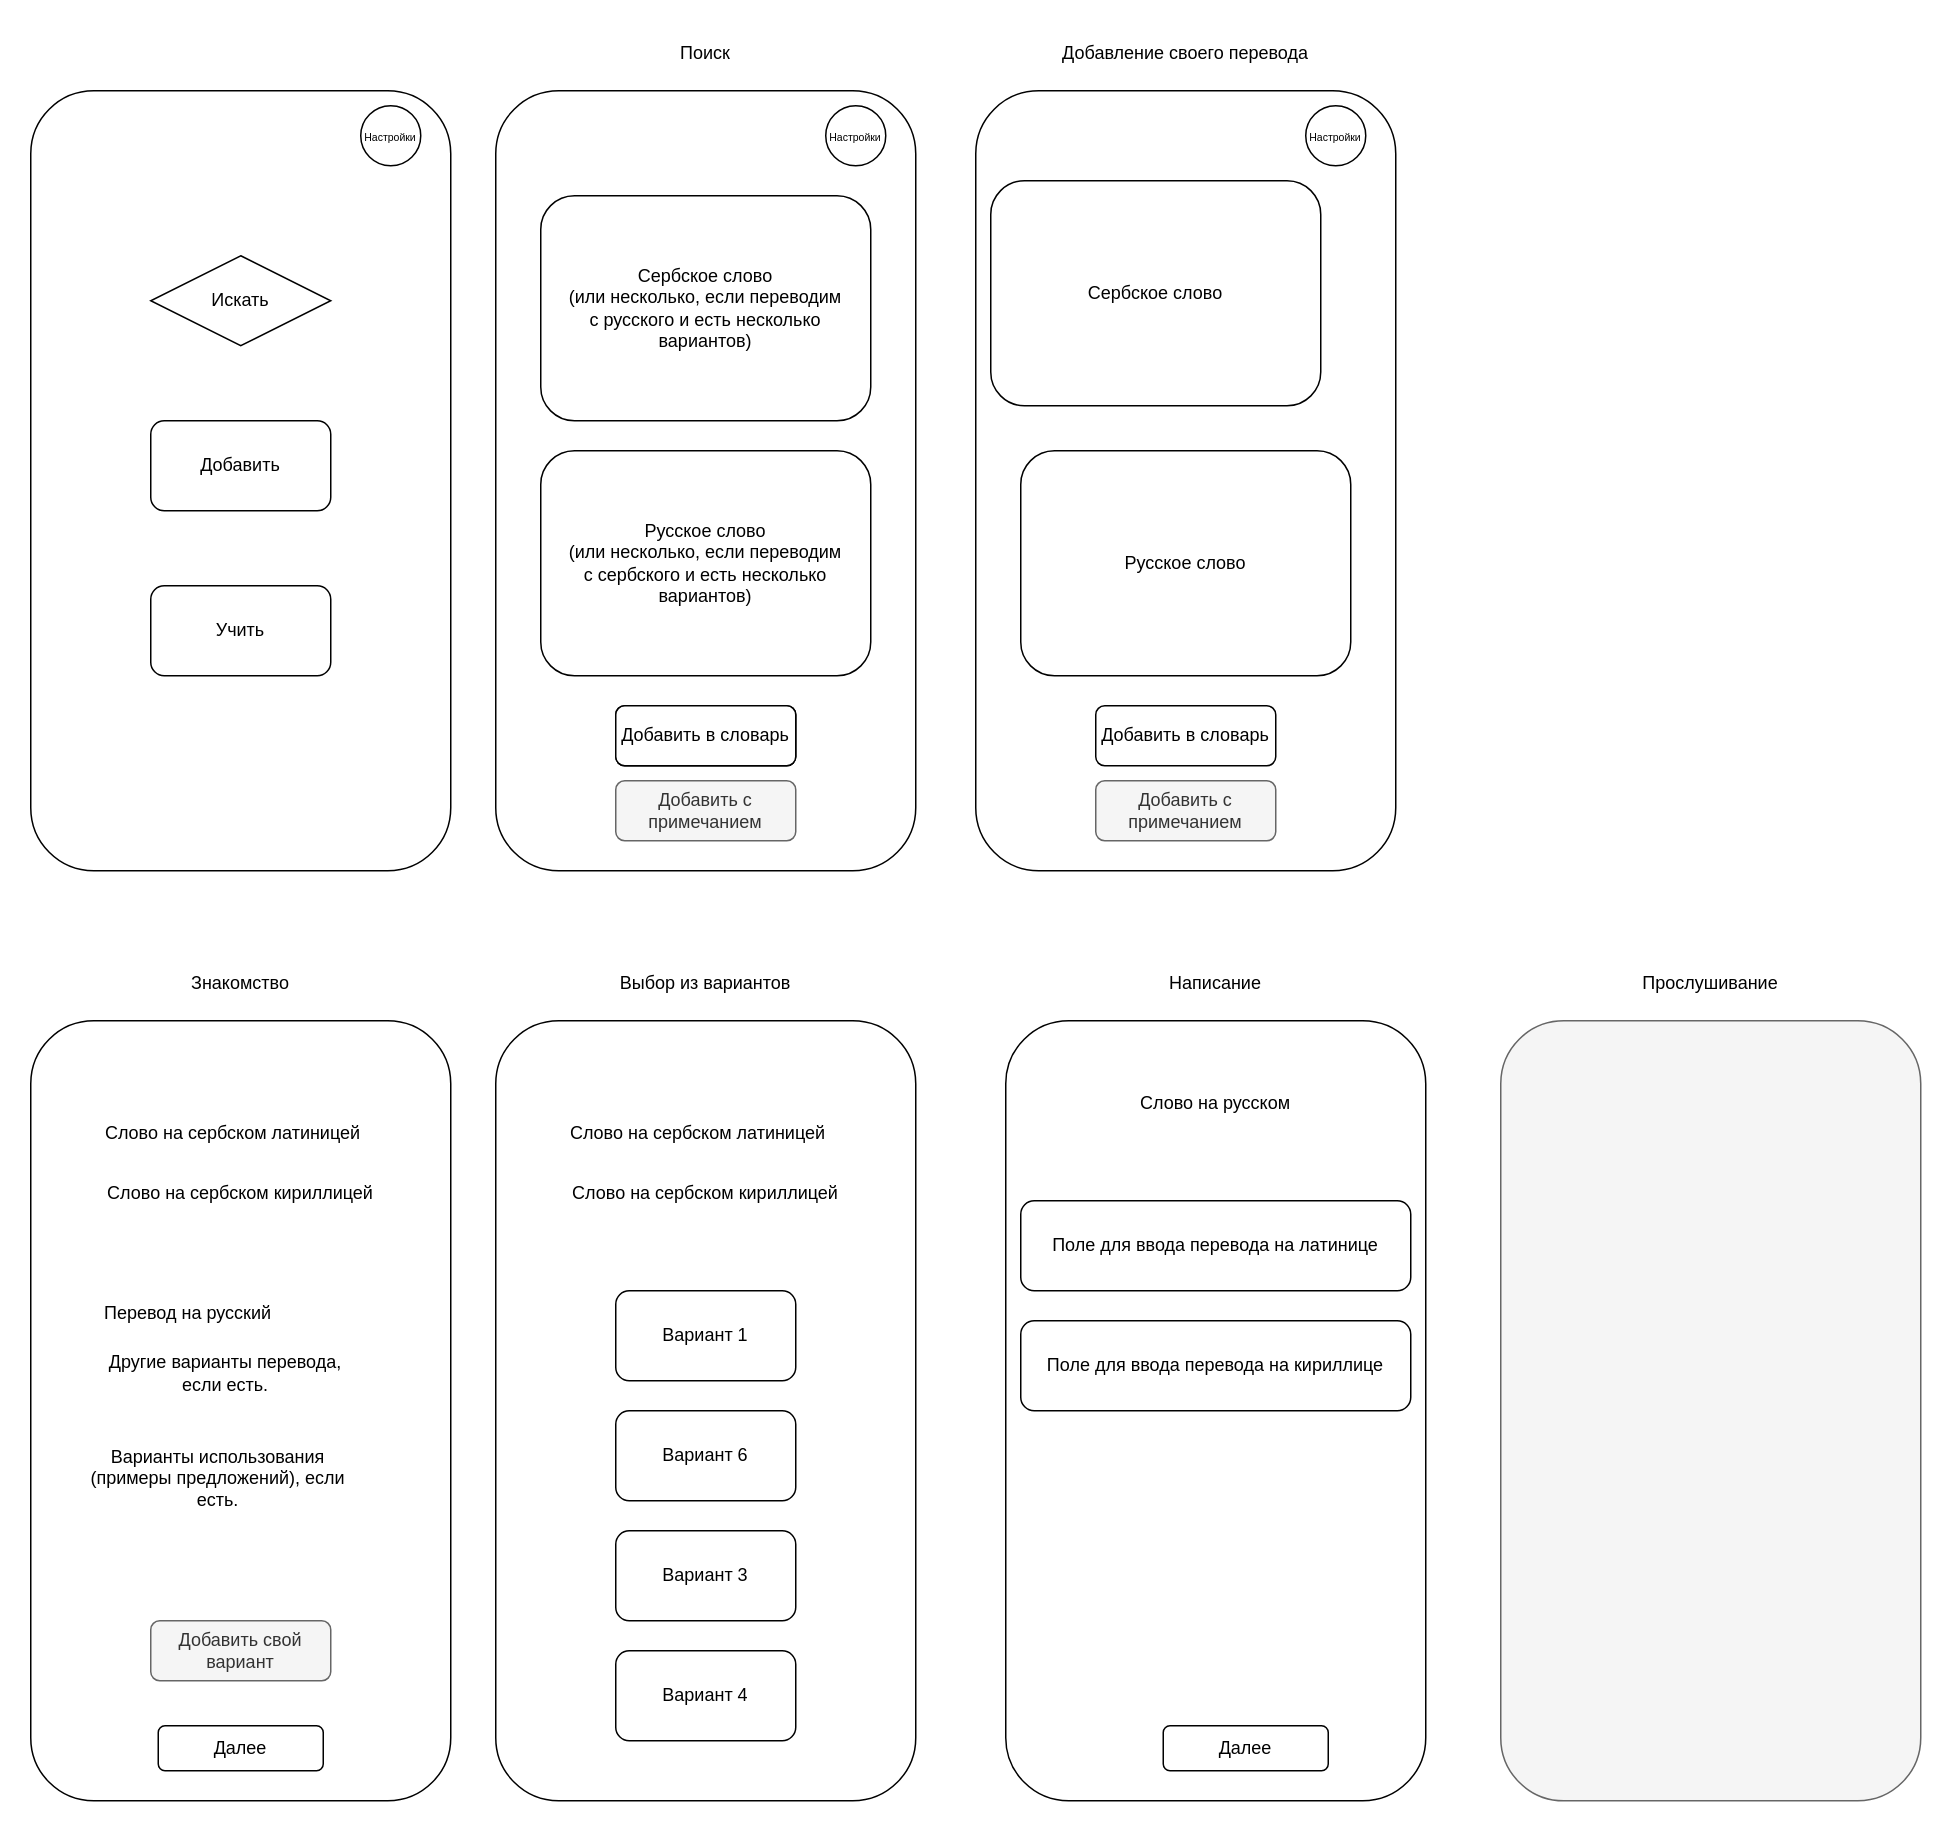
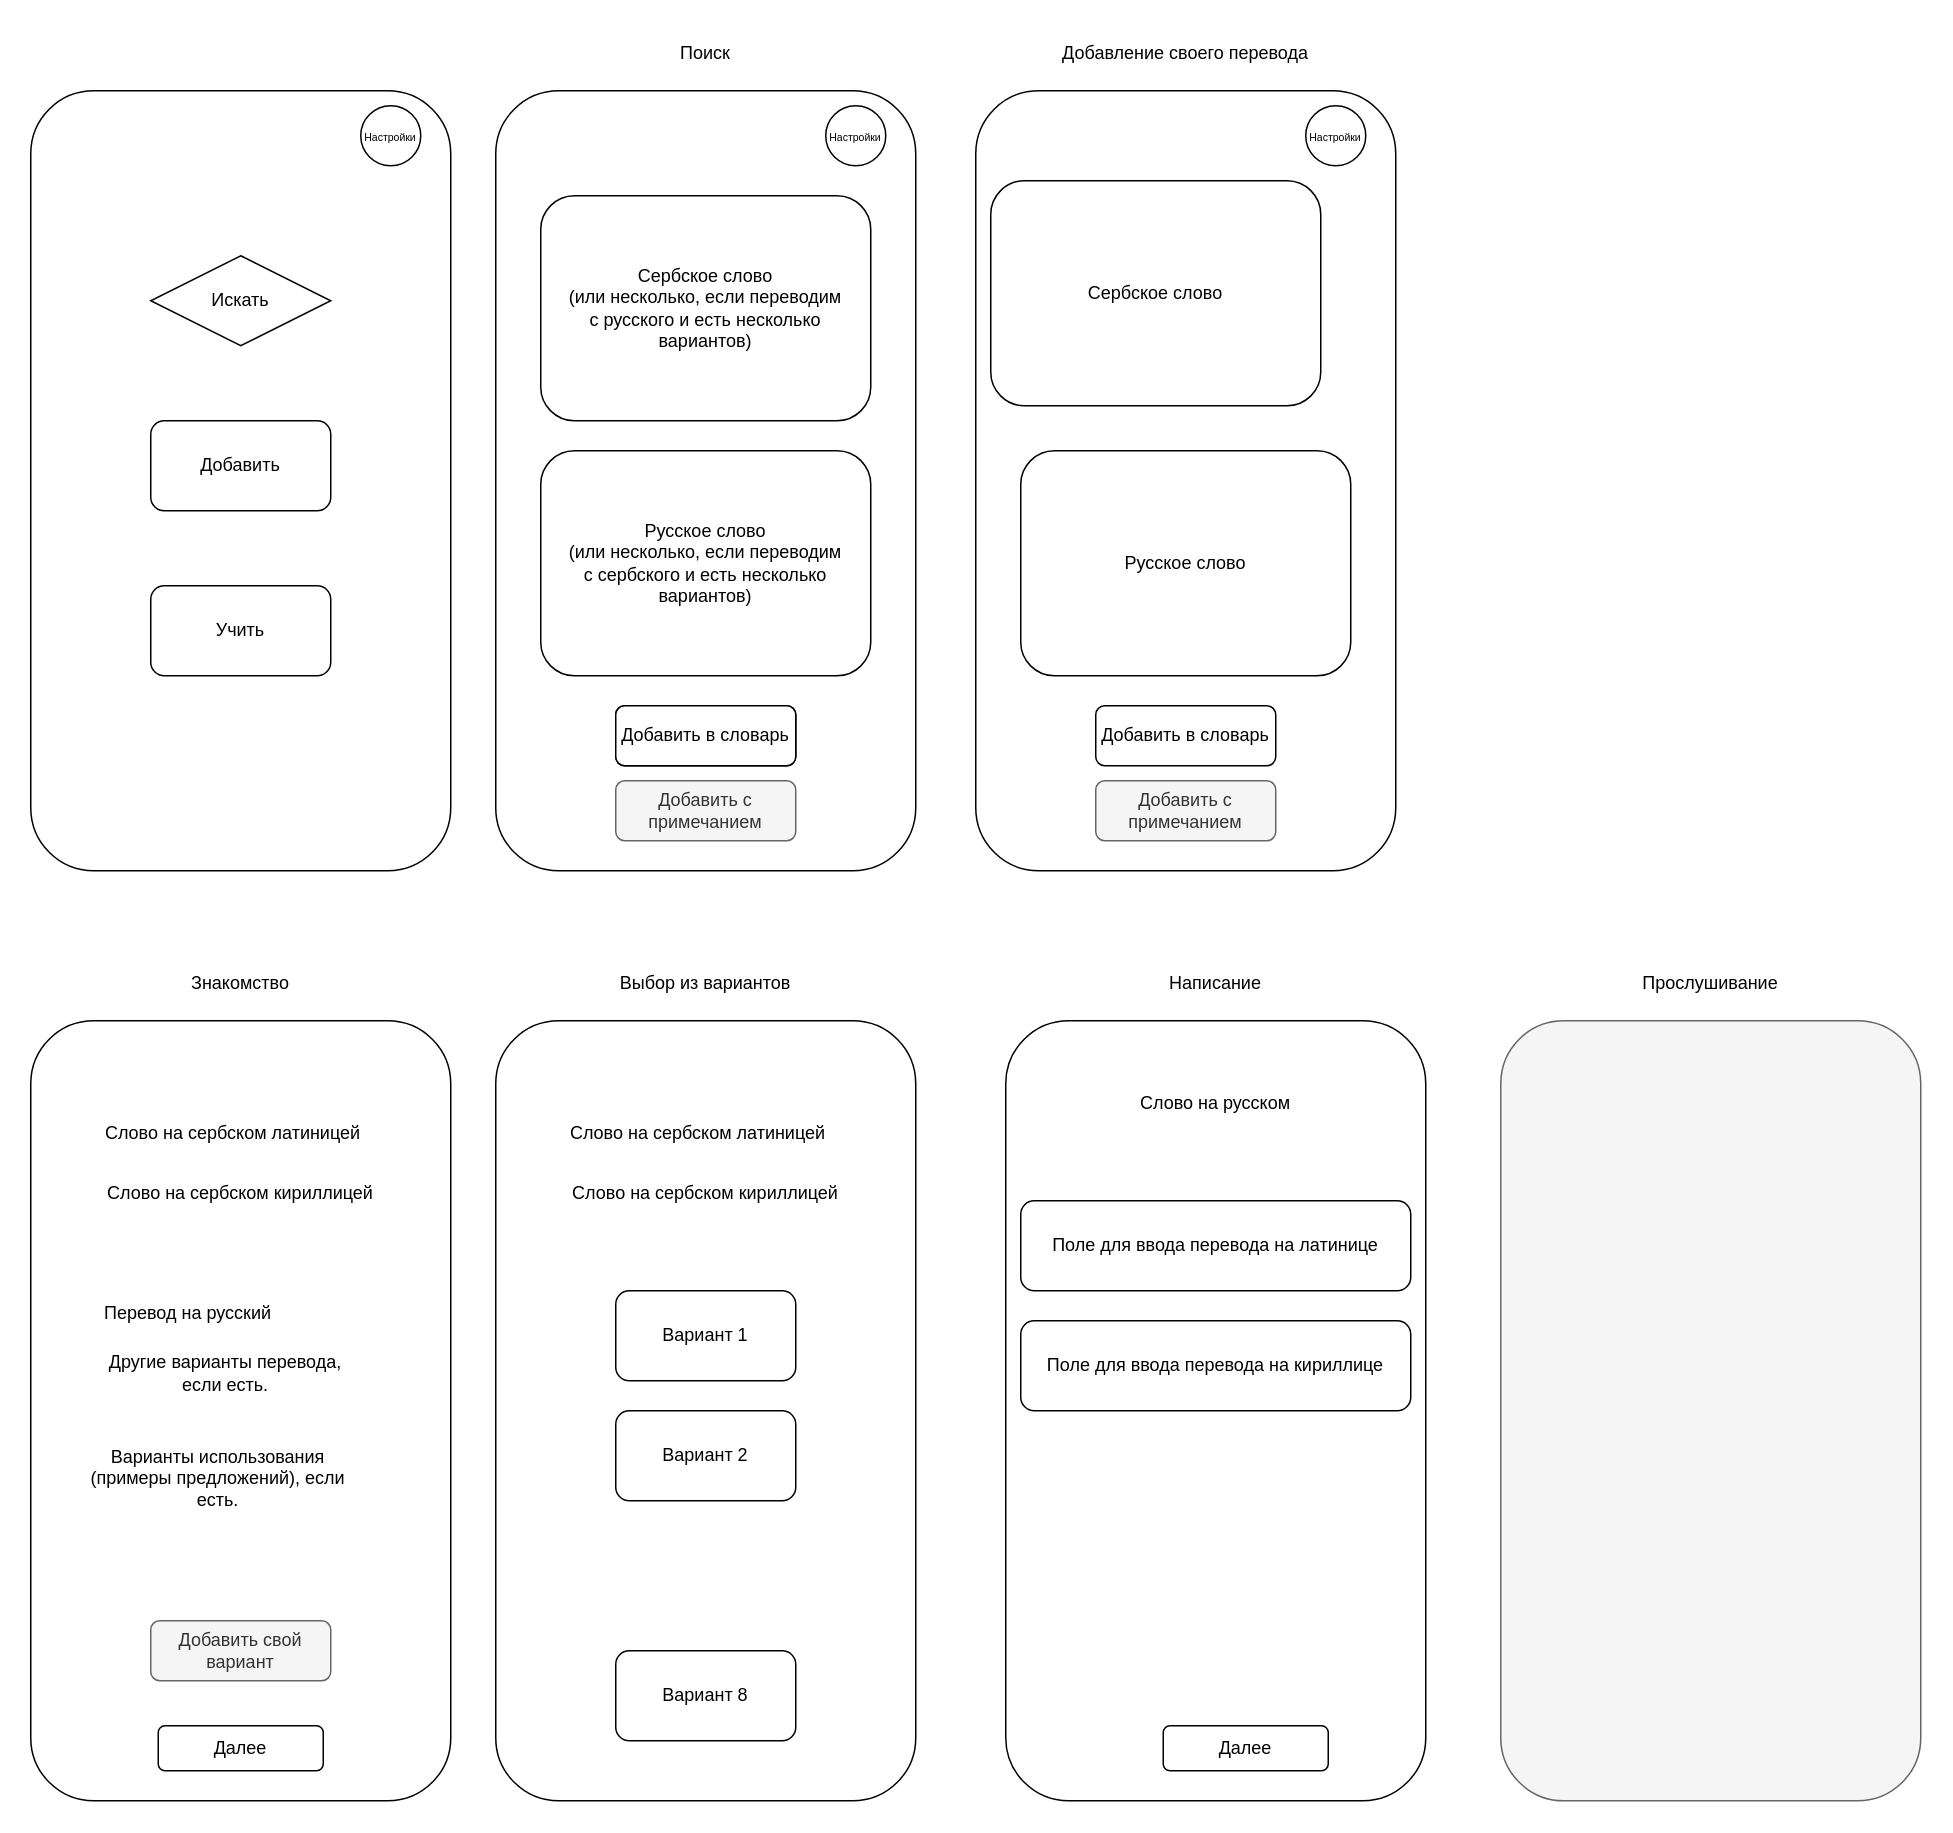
(706, 1456) -> (706, 1456)
(706, 1576) -> none
(706, 1696) -> (706, 1696)
